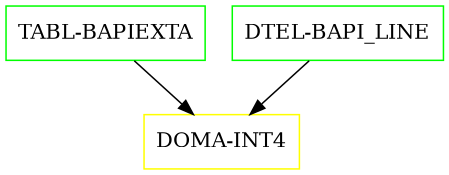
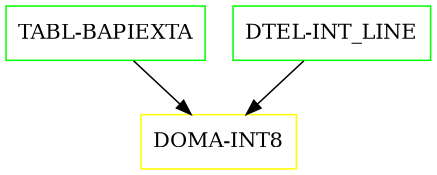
(338, 33) -> (332, 33)
(222, 142) -> (219, 142)
